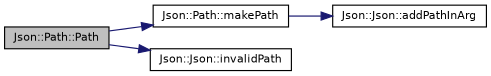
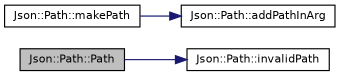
(410, 16) -> (258, 16)
(125, 29) -> none
(221, 60) -> (258, 60)
